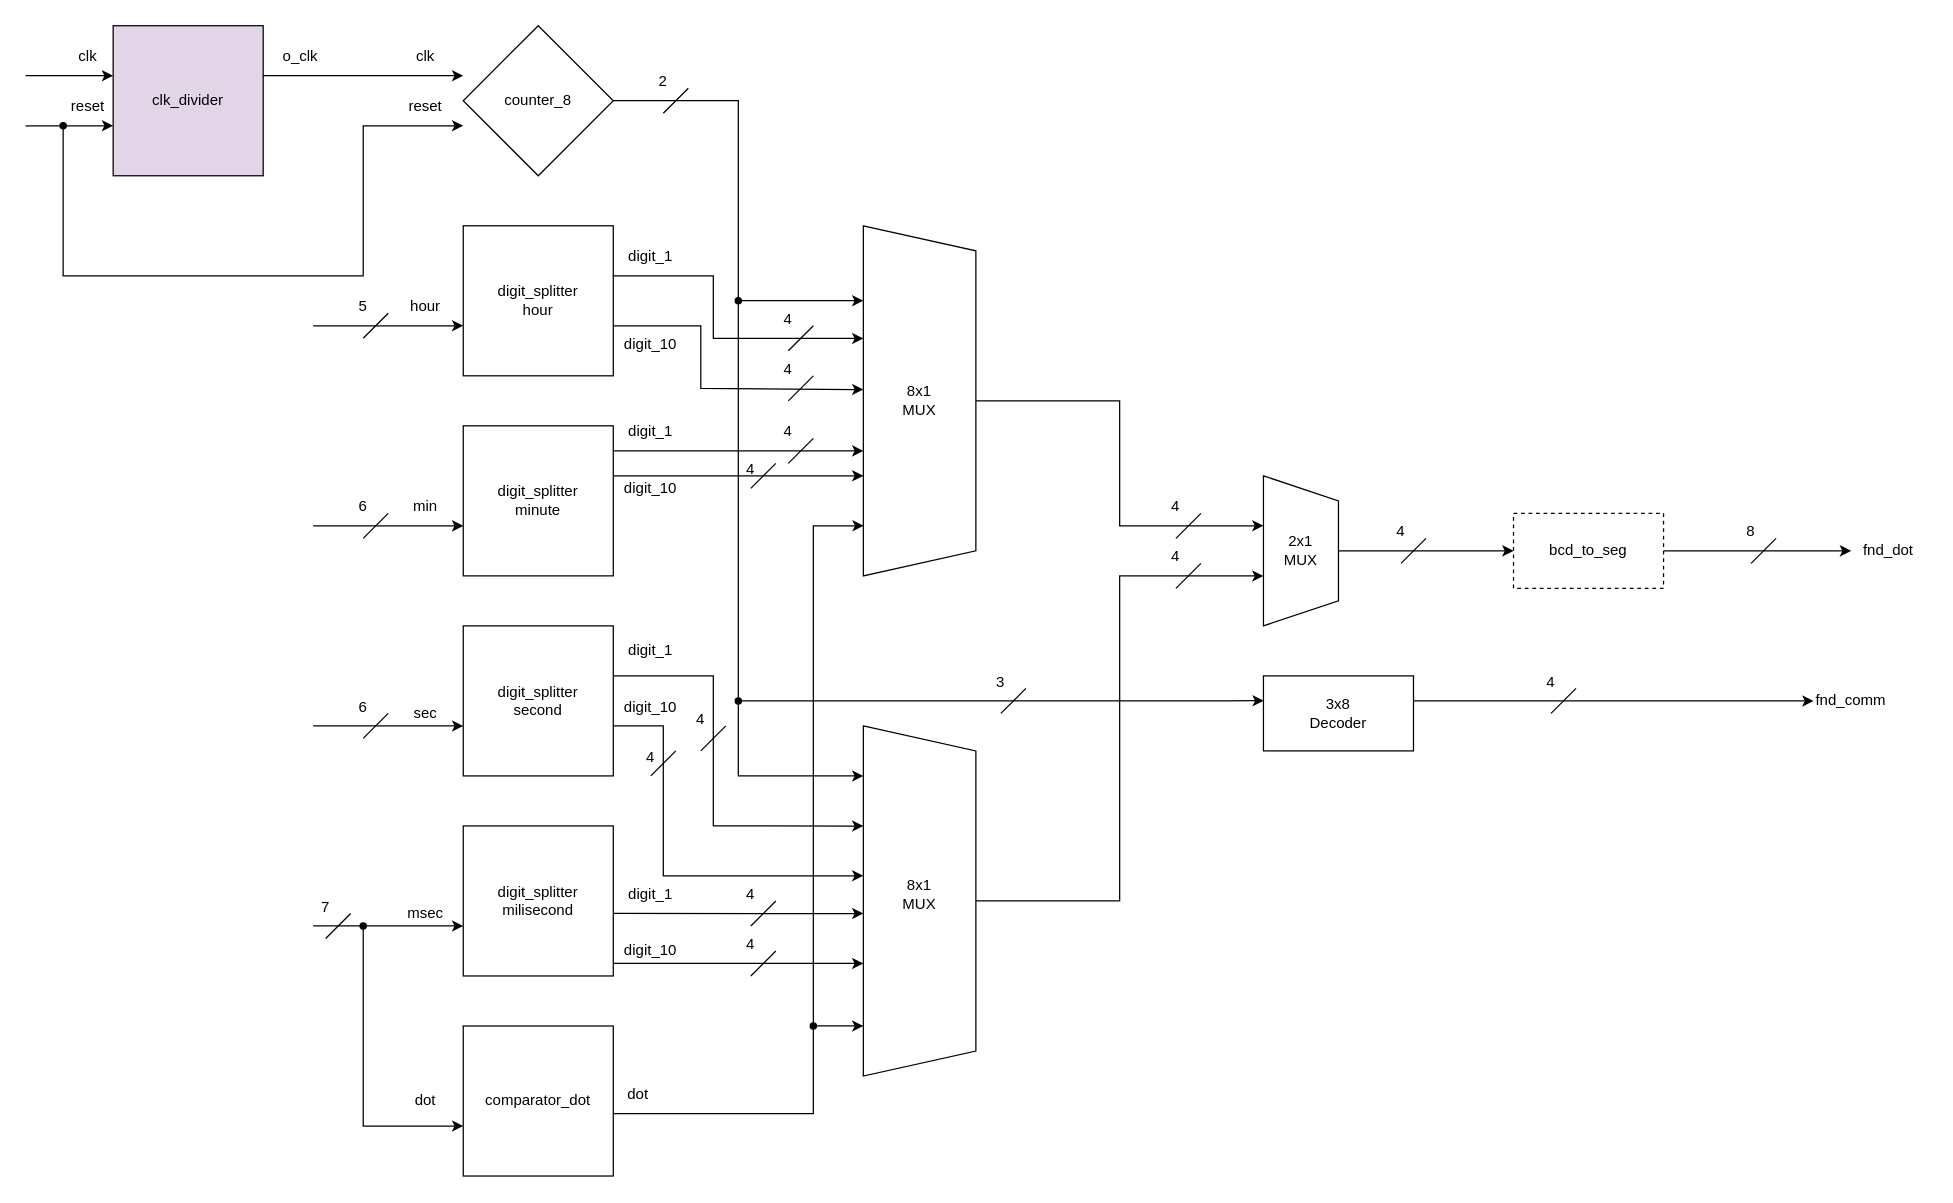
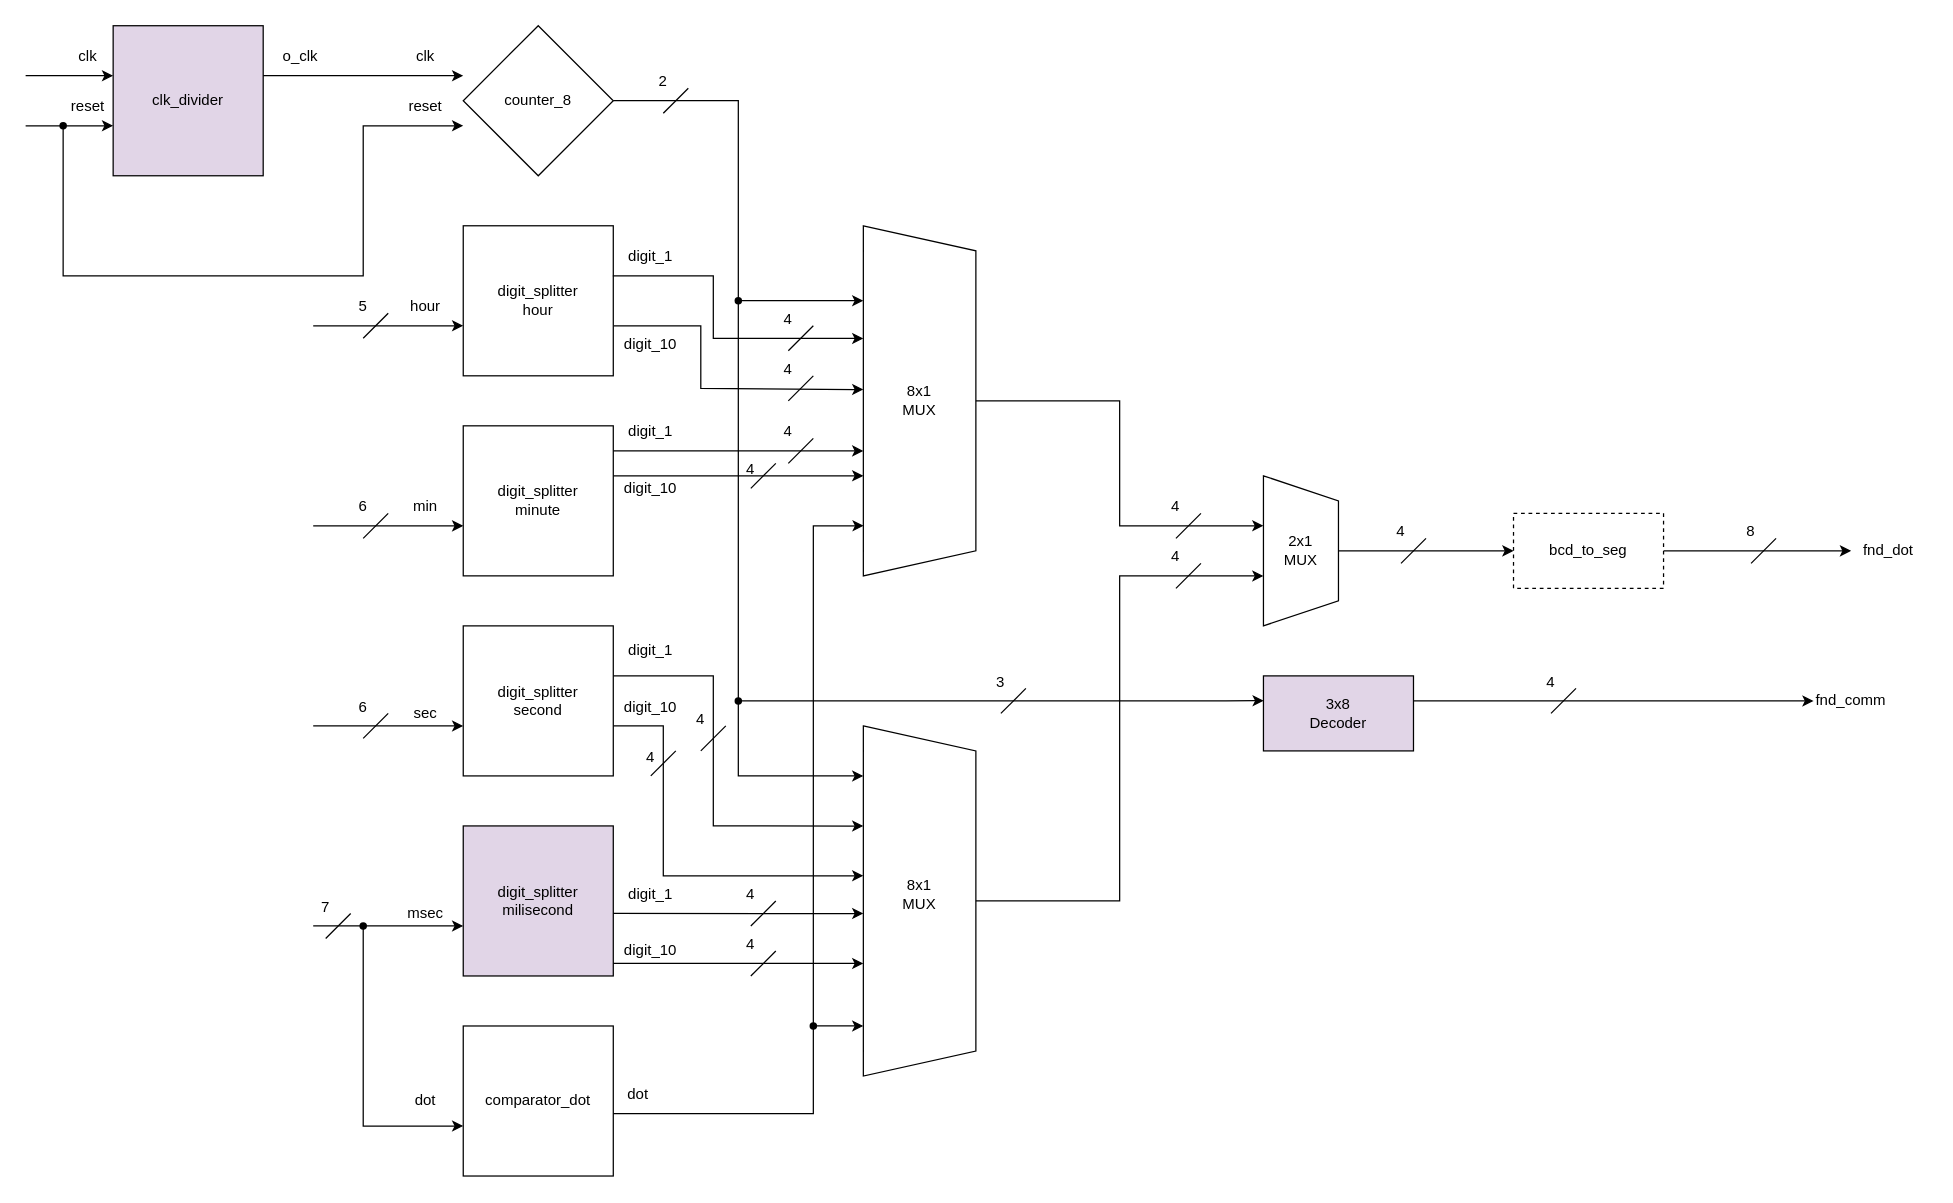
(1338, 713) -> (1338, 713)
(538, 901) -> (538, 901)
